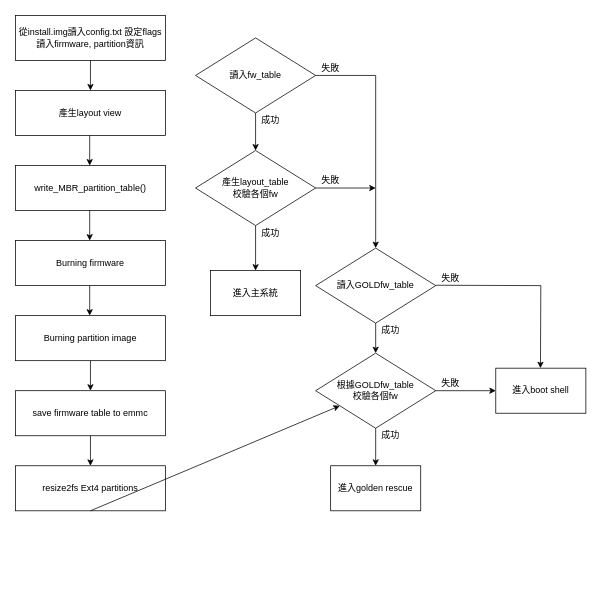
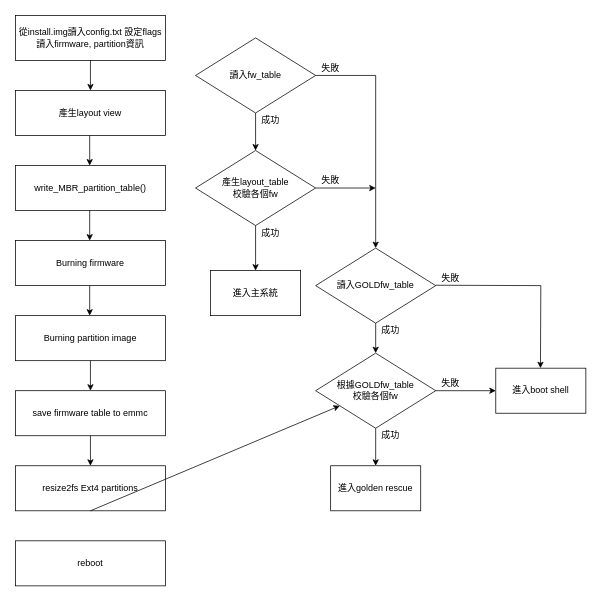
none -> (90, 563)
